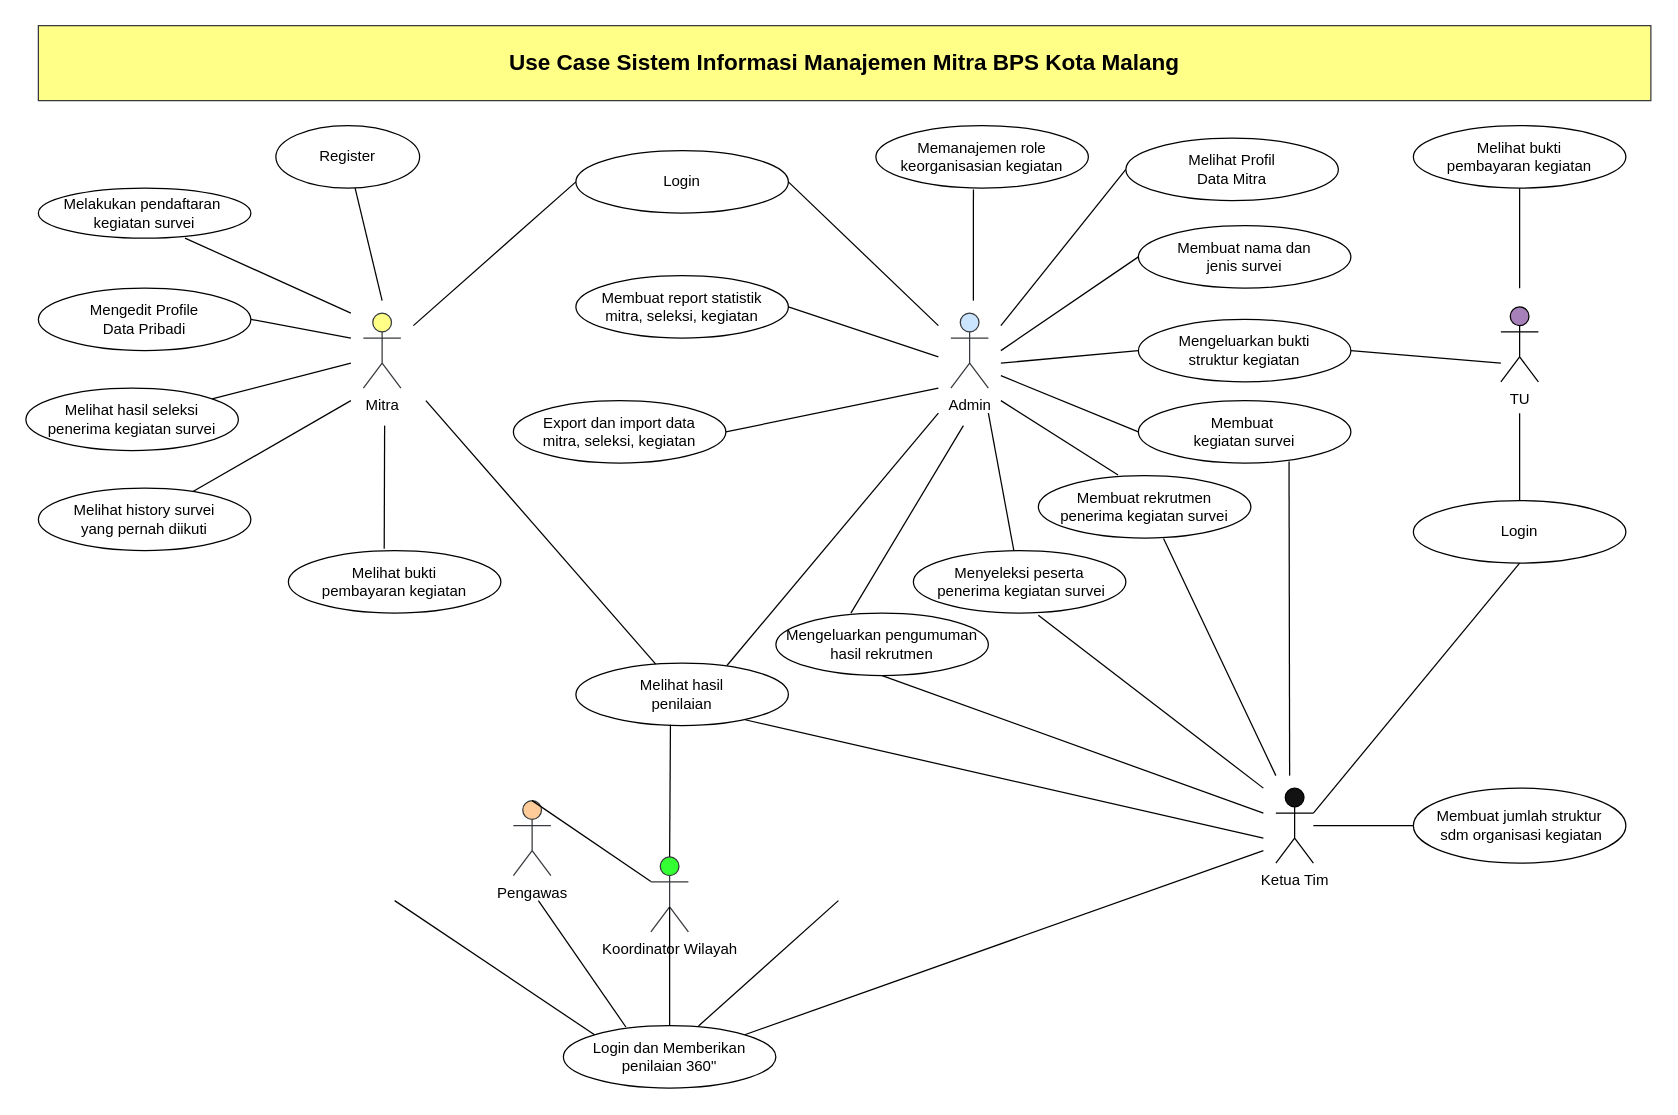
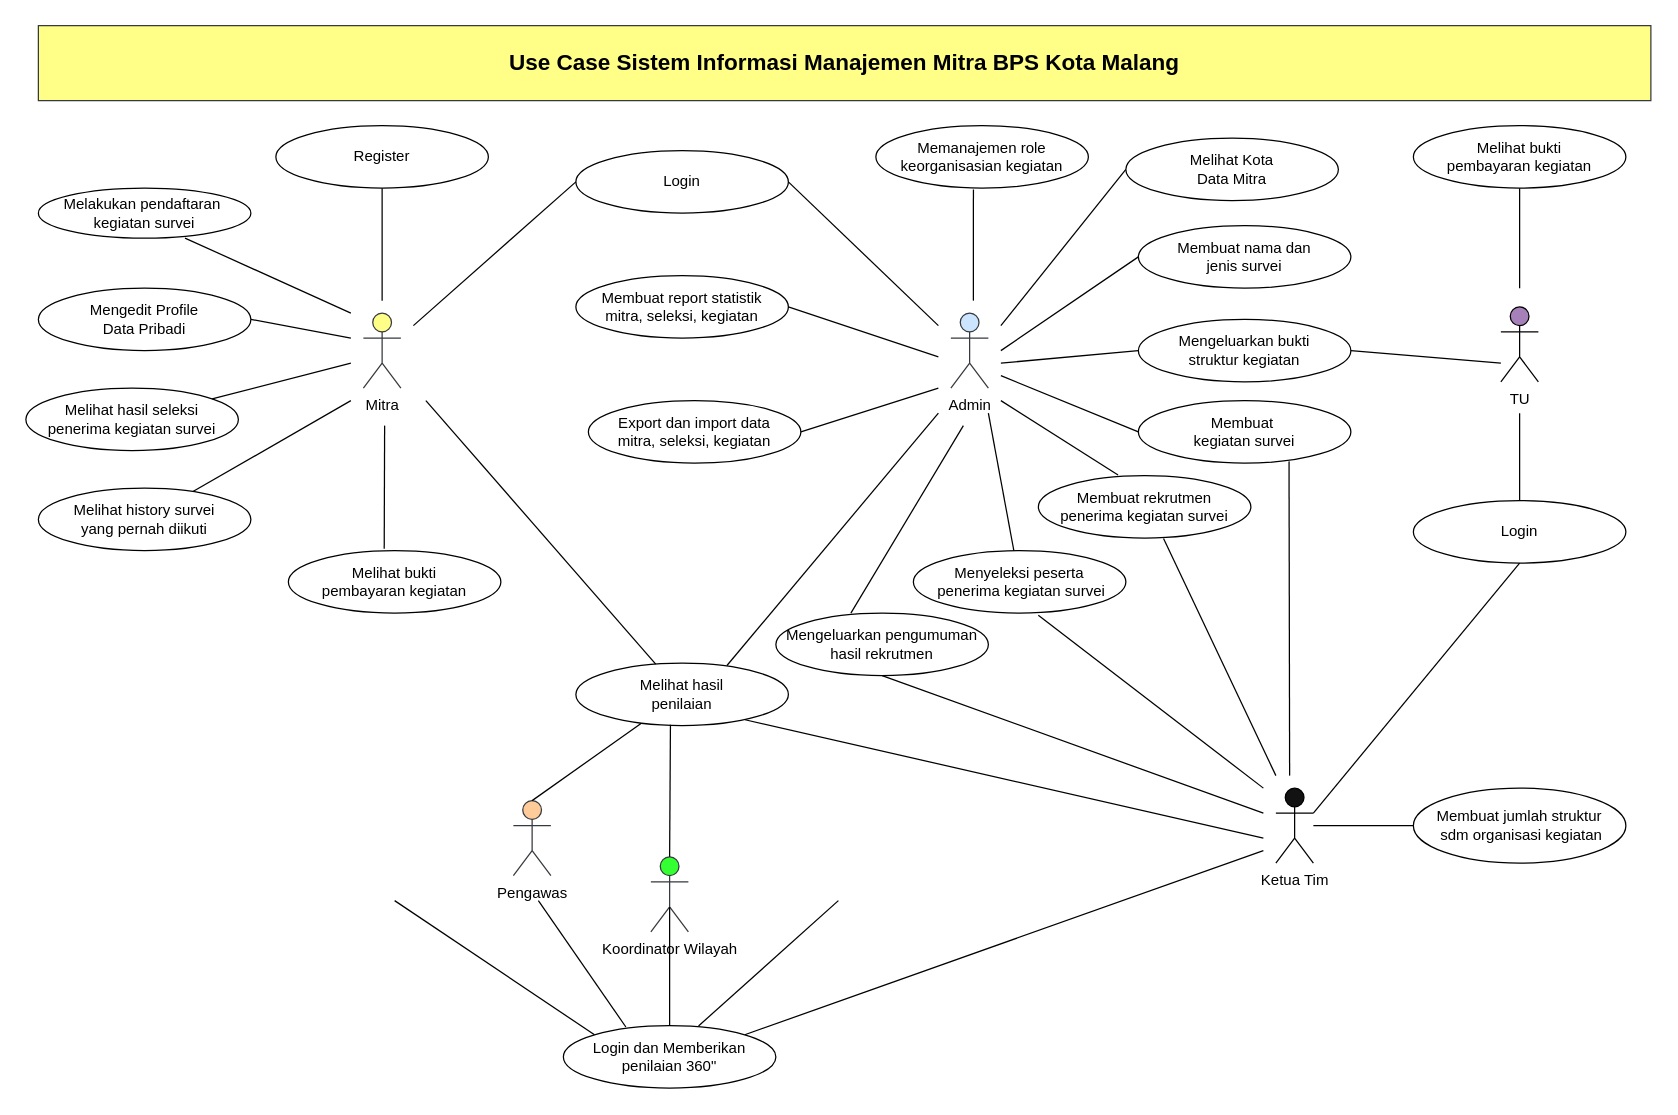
(348, 157) -> (382, 157)
(1232, 169) -> (1232, 169)
(619, 432) -> (694, 432)
(590, 840) -> (586, 762)
